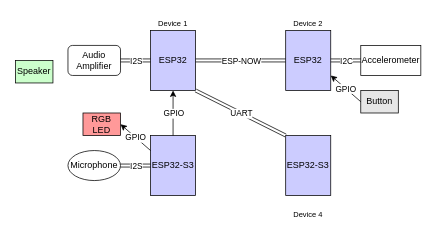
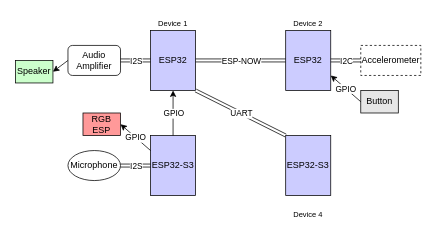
(390, 60) -> (390, 60)
none -> (63, 64)
(102, 124) -> (102, 124)
